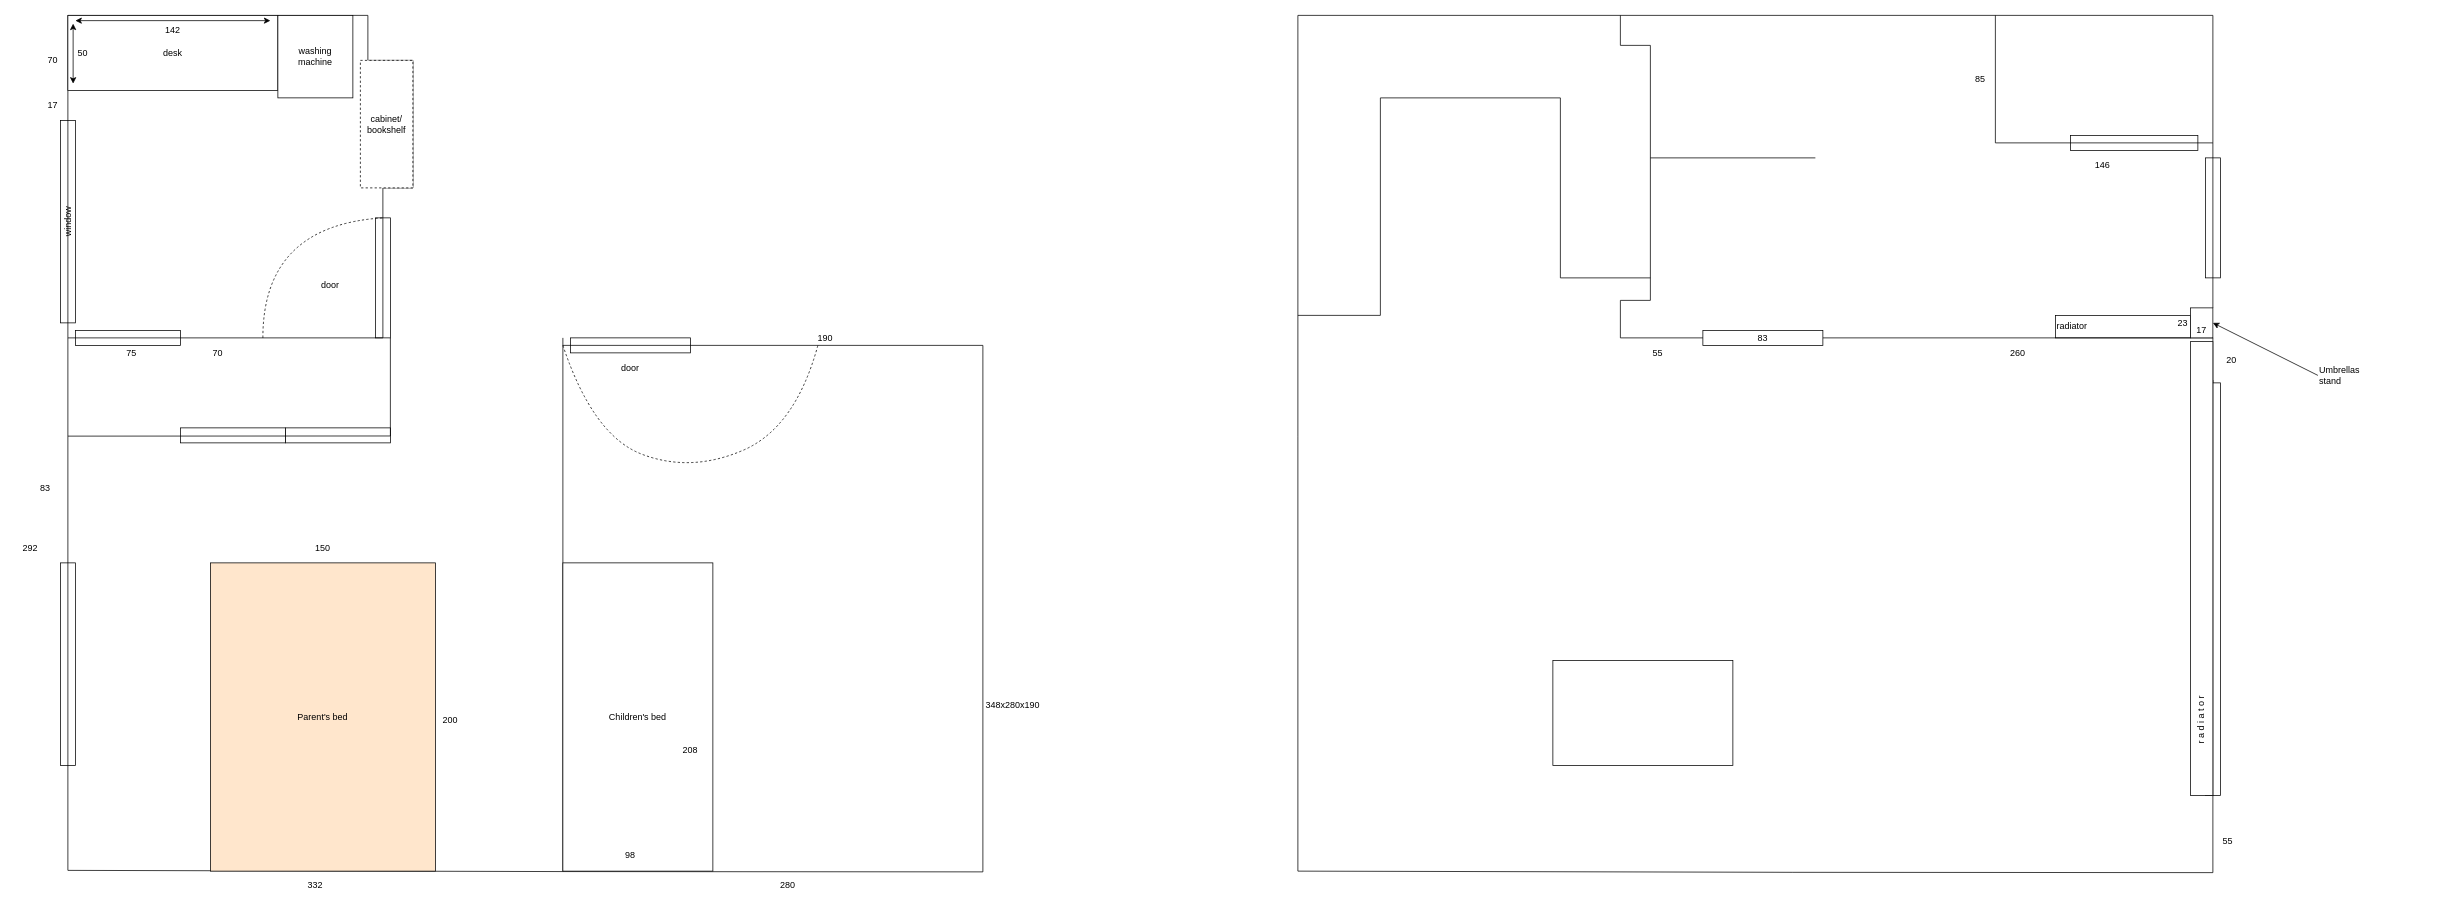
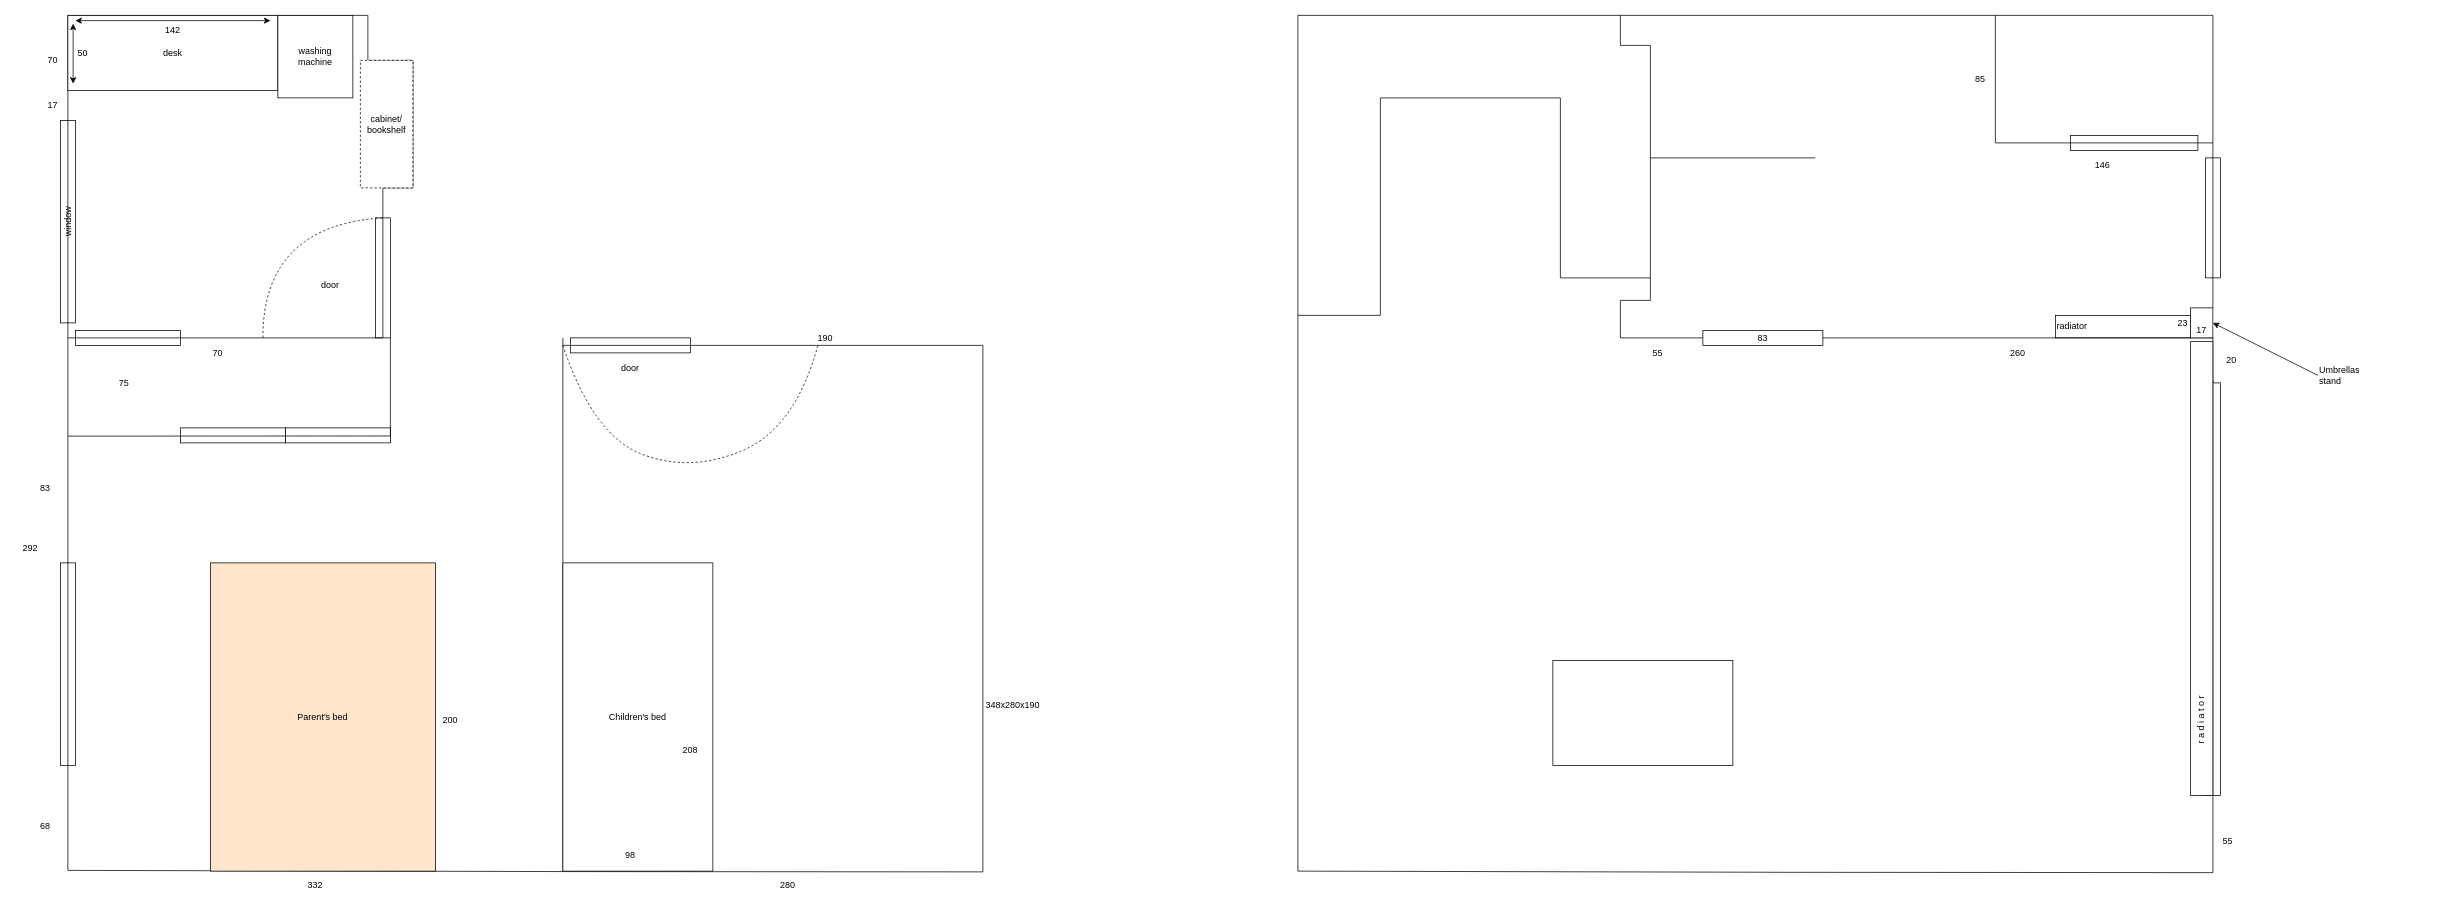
(132, 353) -> (124, 383)
(323, 548) -> none
none -> (45, 826)
